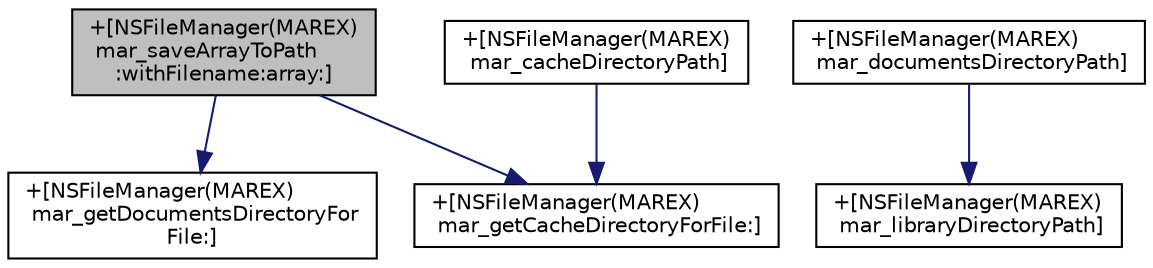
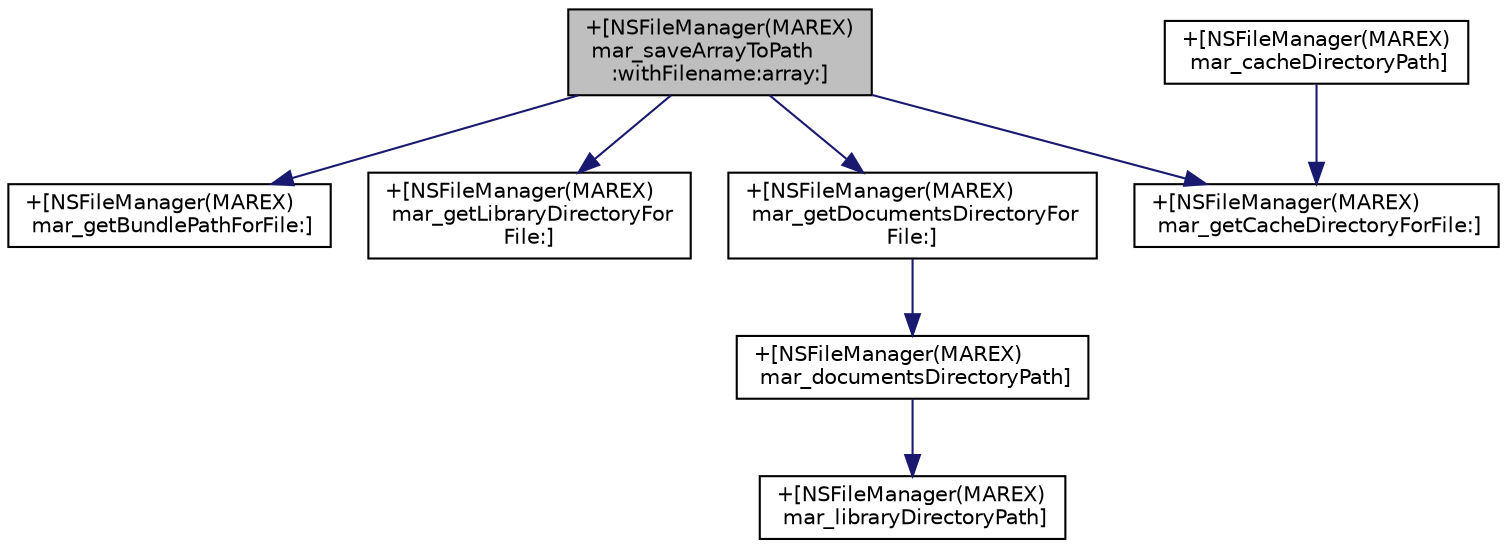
none -> (170, 216)
none -> (530, 216)
none -> (913, 286)
